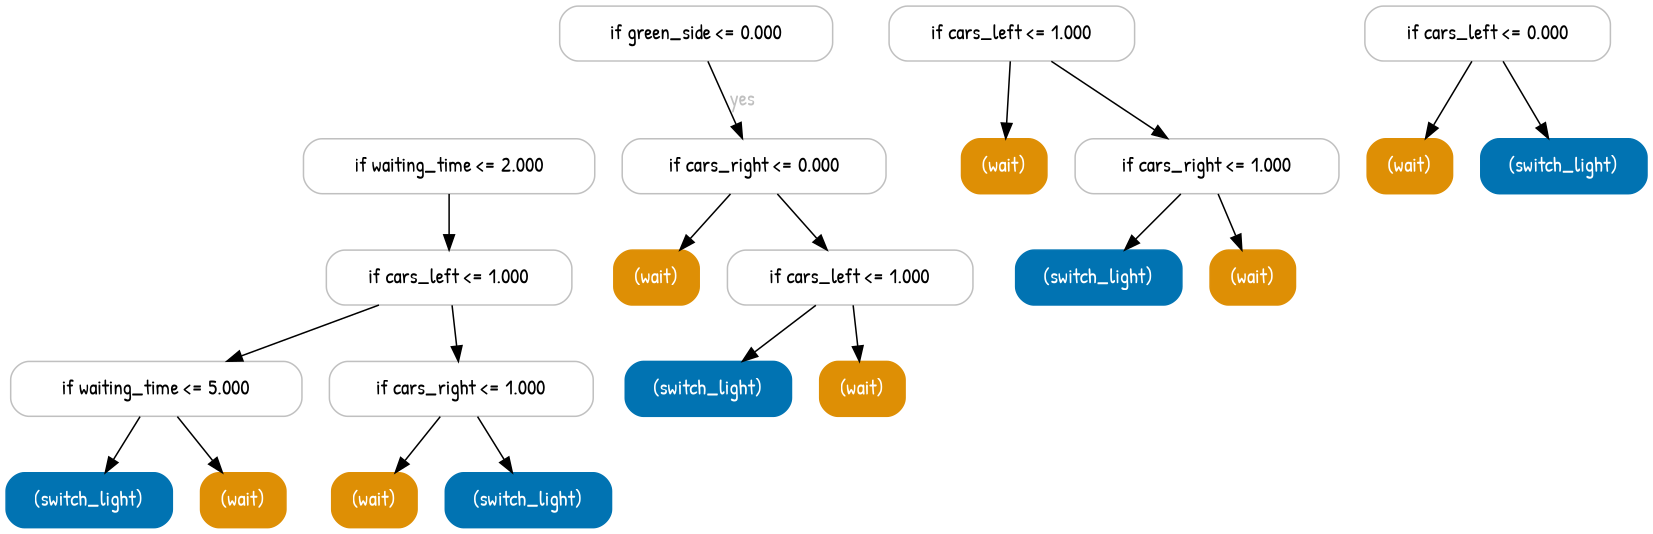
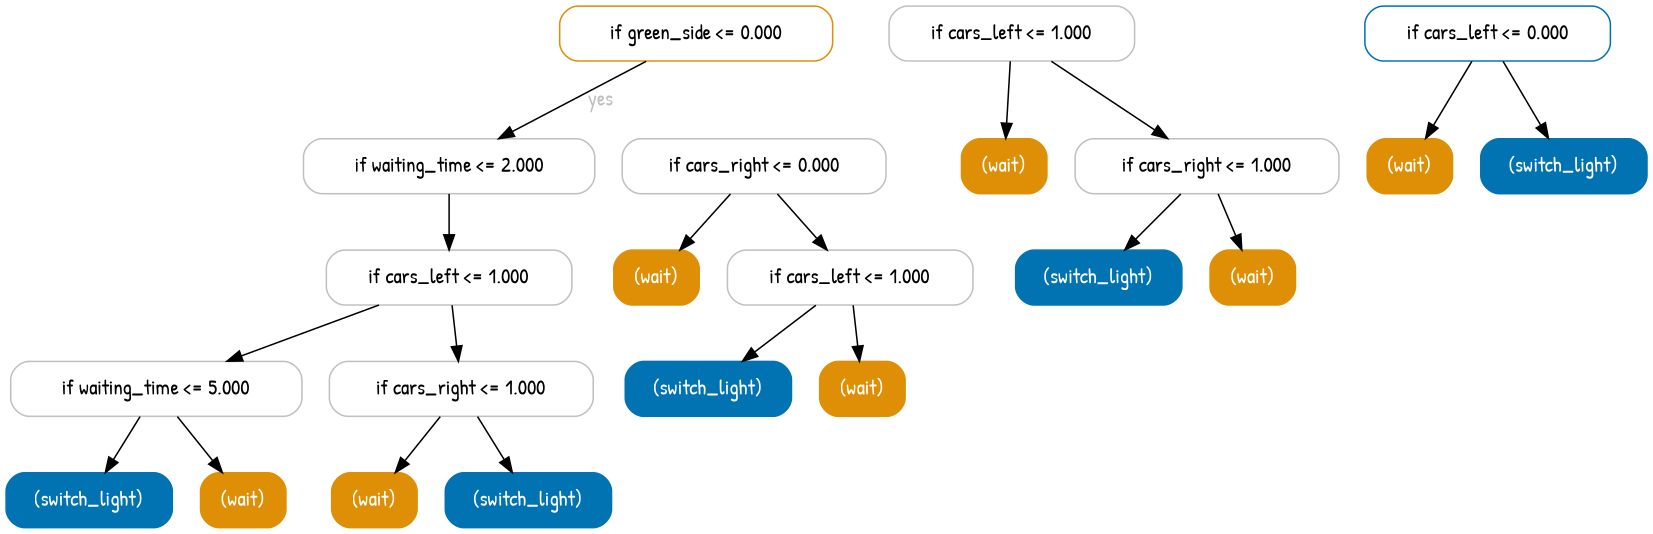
(696, 34) -> (696, 34)
(1488, 34) -> (1488, 34)
(722, 93) -> (579, 96)
